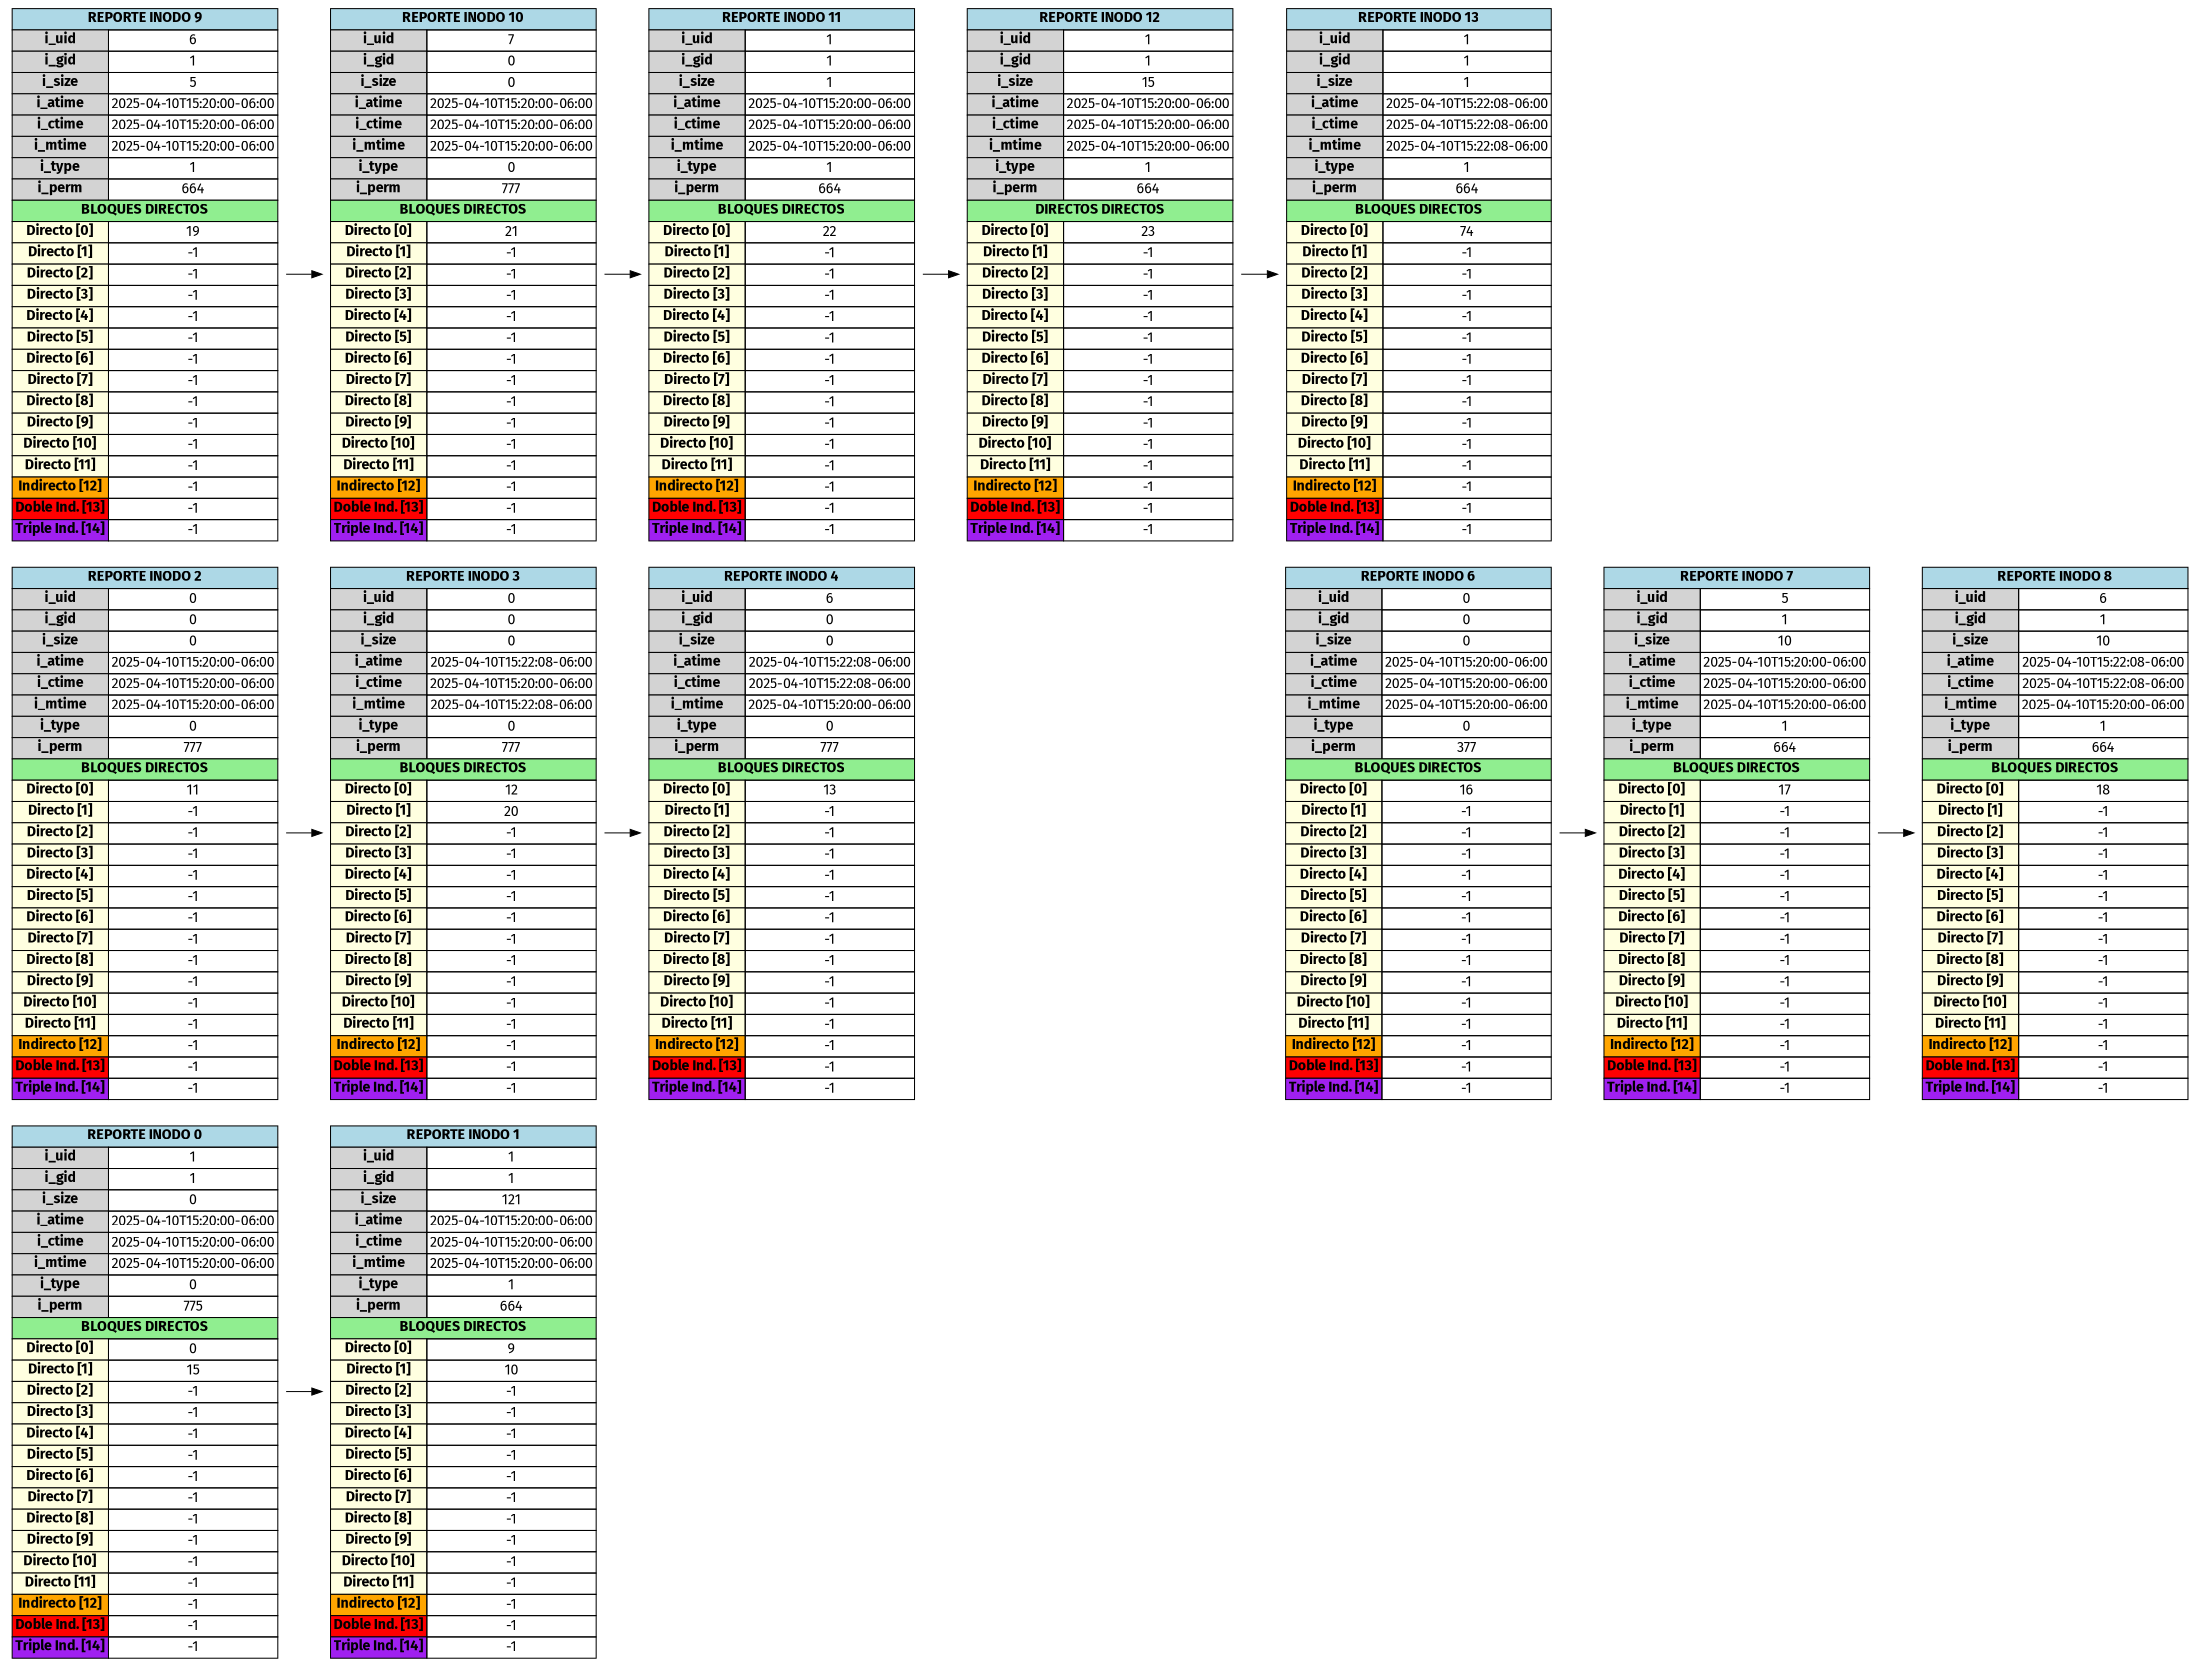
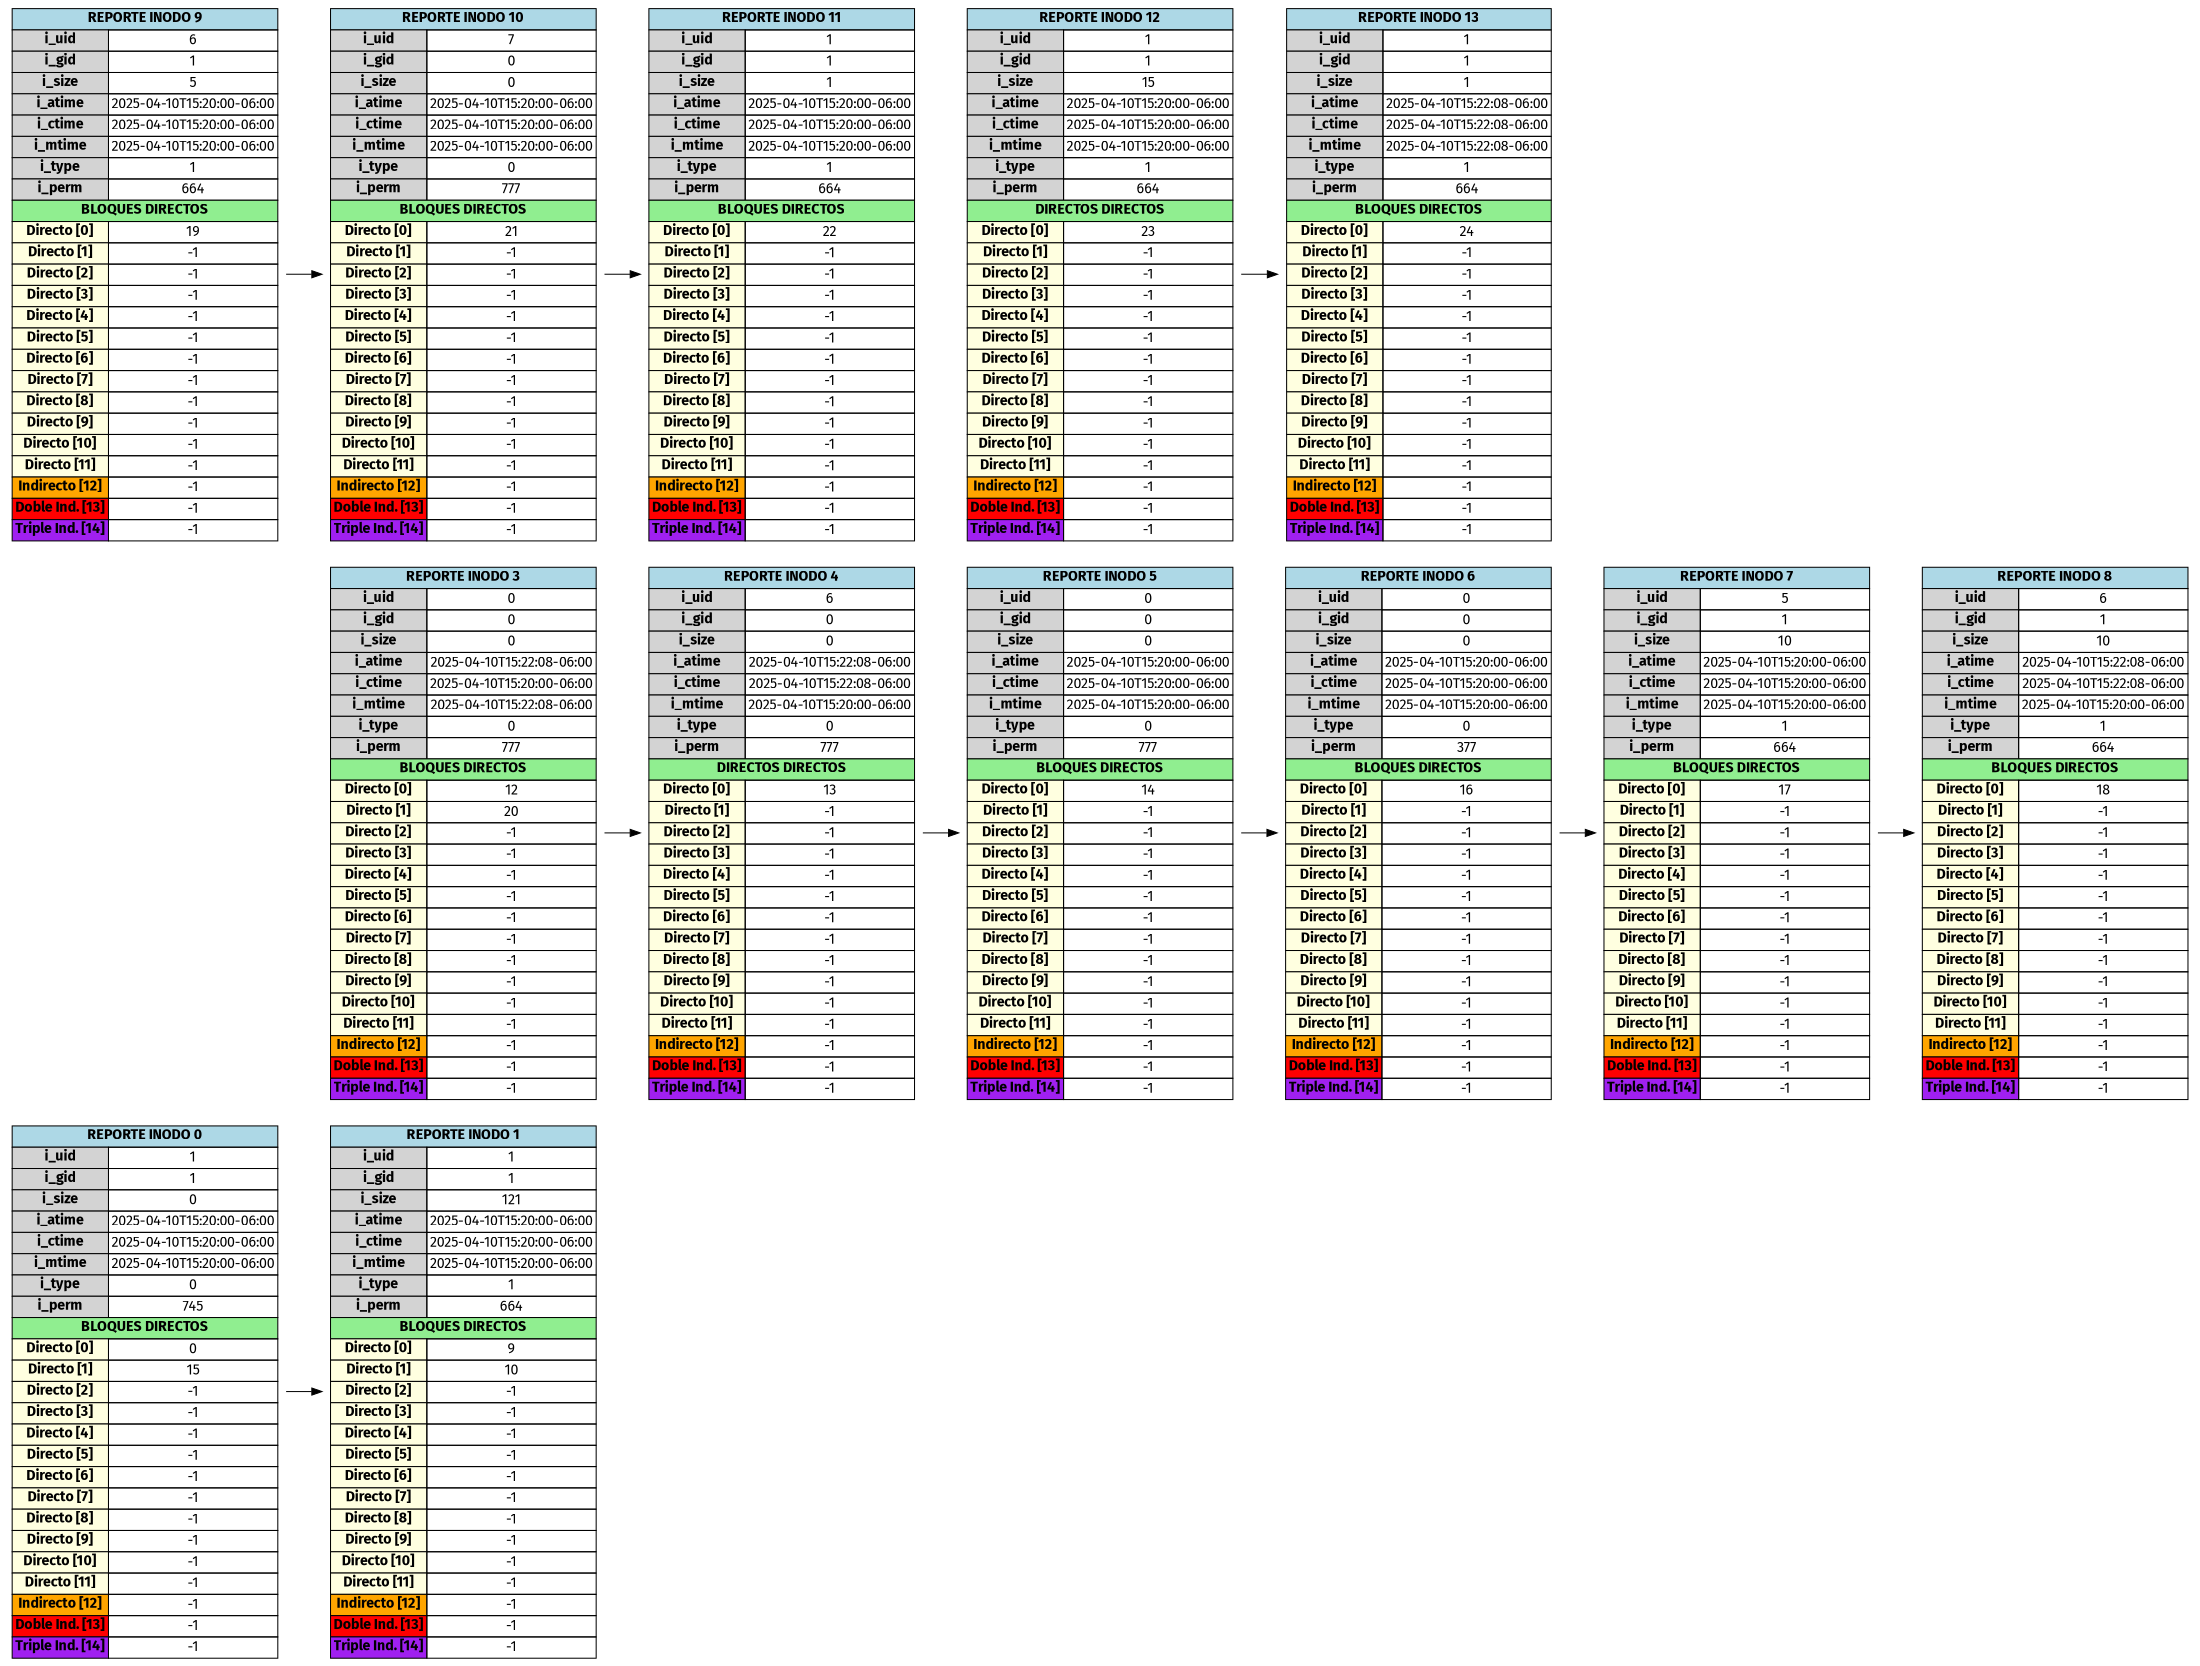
(1467, 232) -> (1467, 232)
(936, 274) -> none
(782, 768) -> (782, 768)
(145, 833) -> none
none -> (1100, 833)
(193, 1306) -> (193, 1306)
